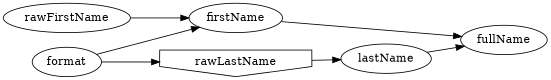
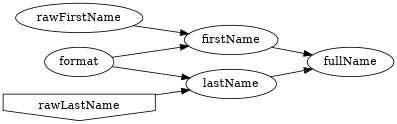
(126, 62) -> (147, 72)
